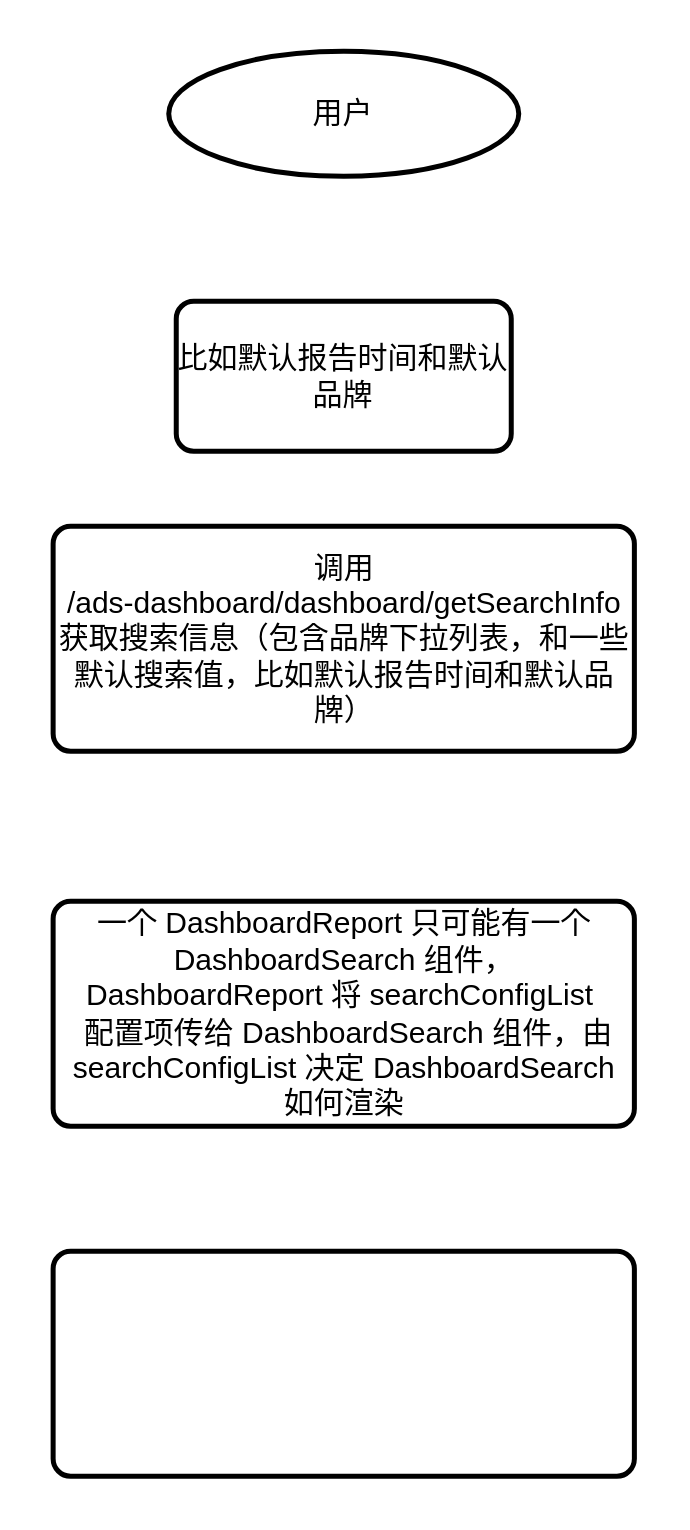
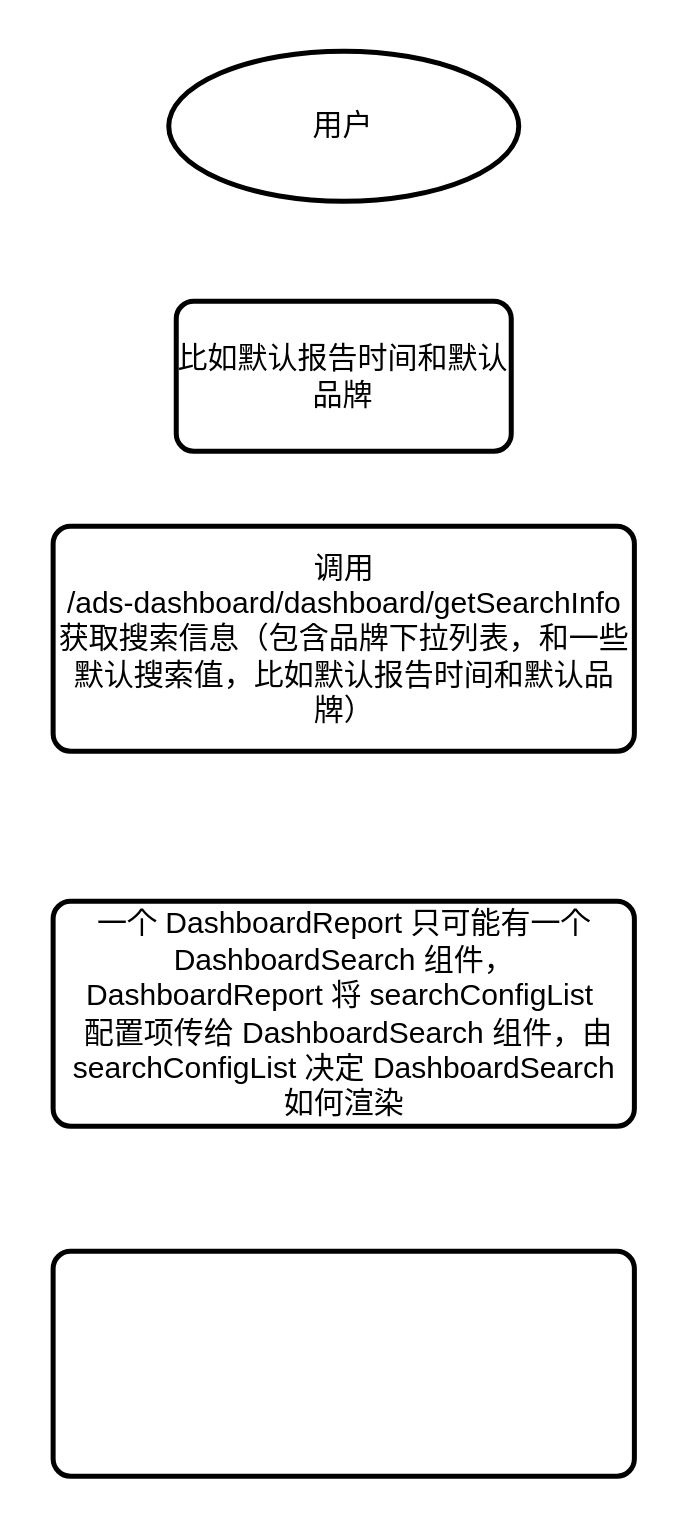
(344, 114) -> (344, 126)
